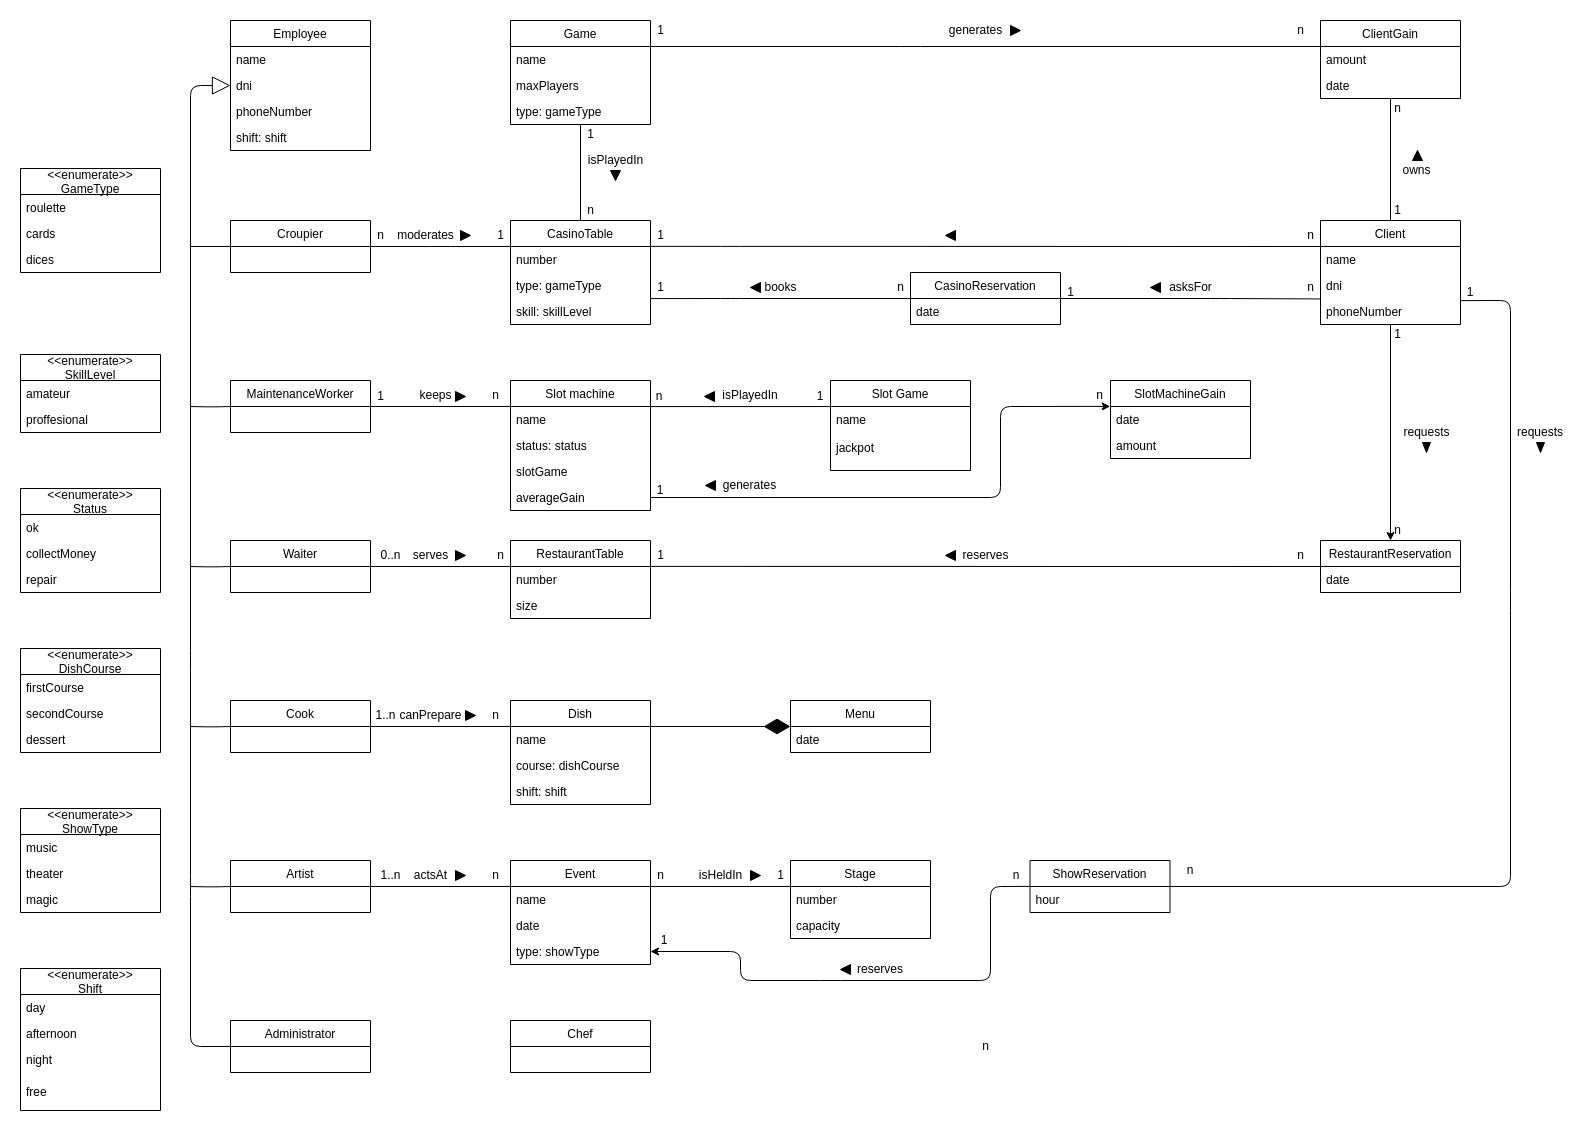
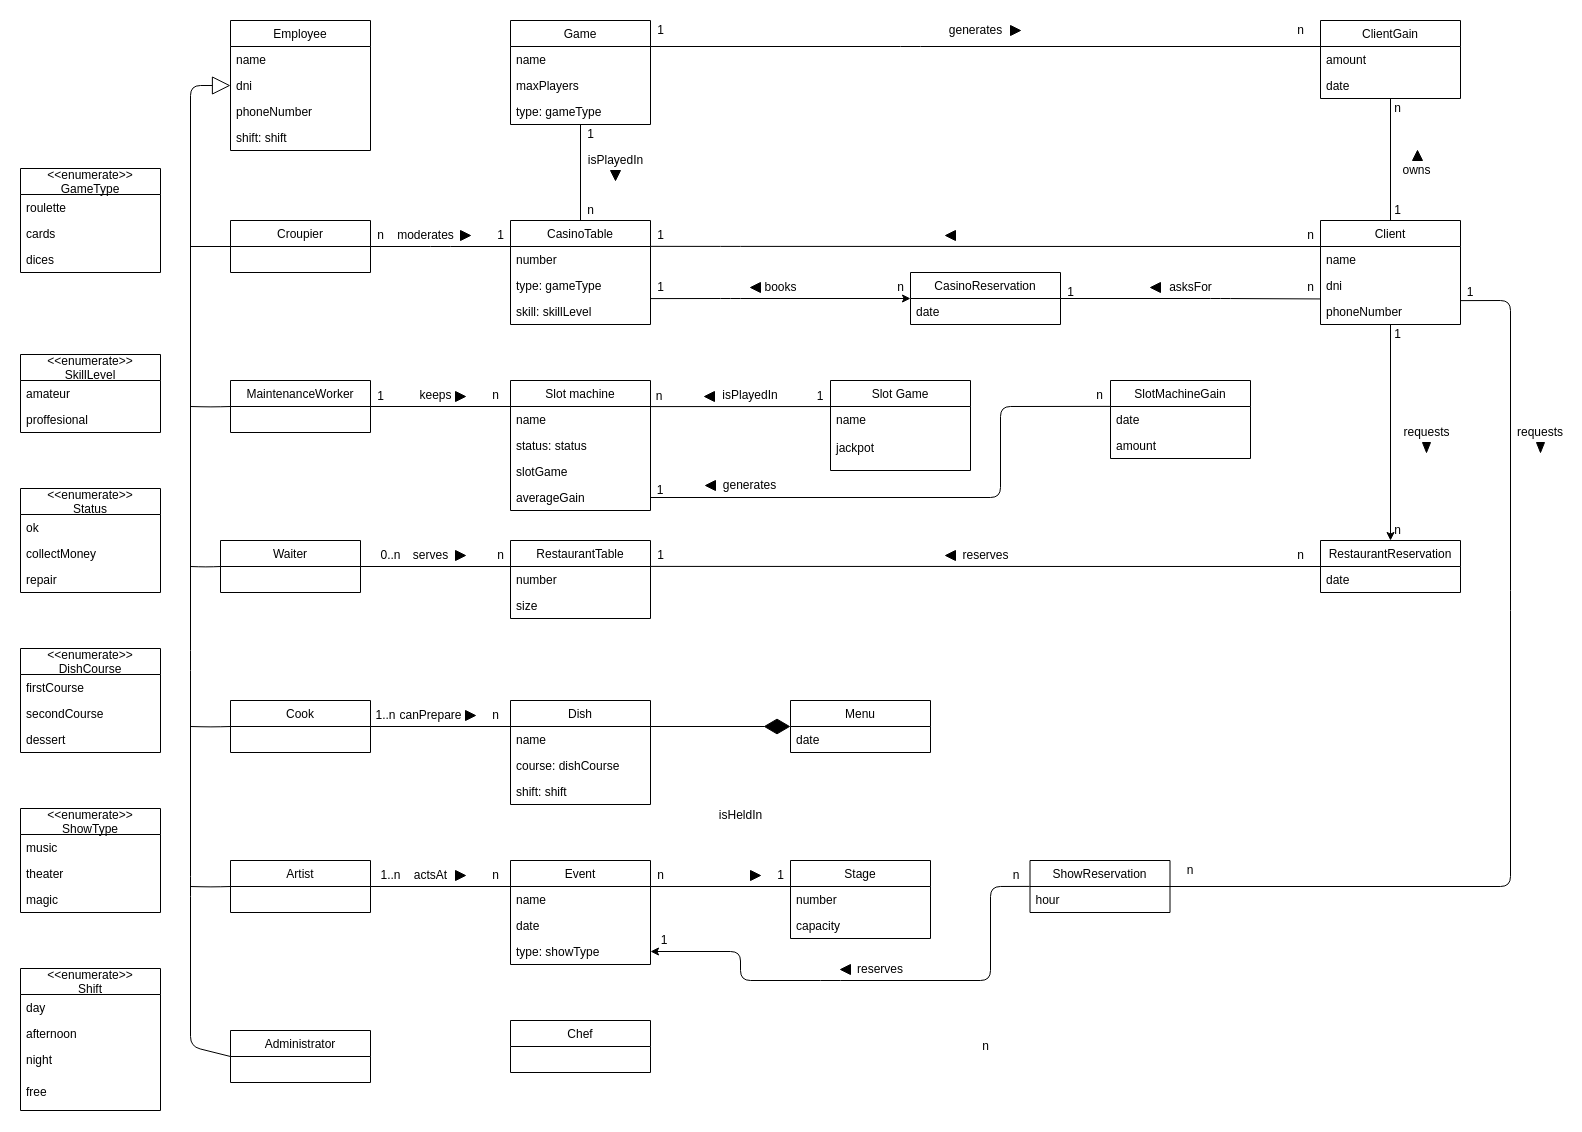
(905, 299) -> (902, 299)
(1102, 406) -> (1104, 406)
(301, 567) -> (291, 567)
(721, 876) -> (741, 816)
(301, 1047) -> (301, 1057)
